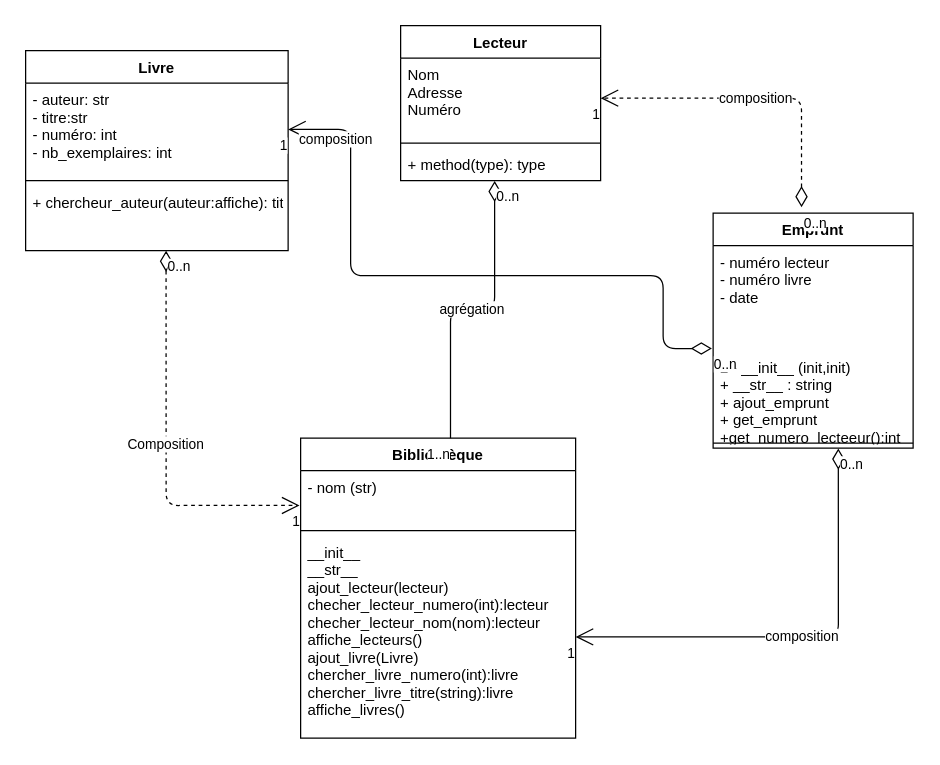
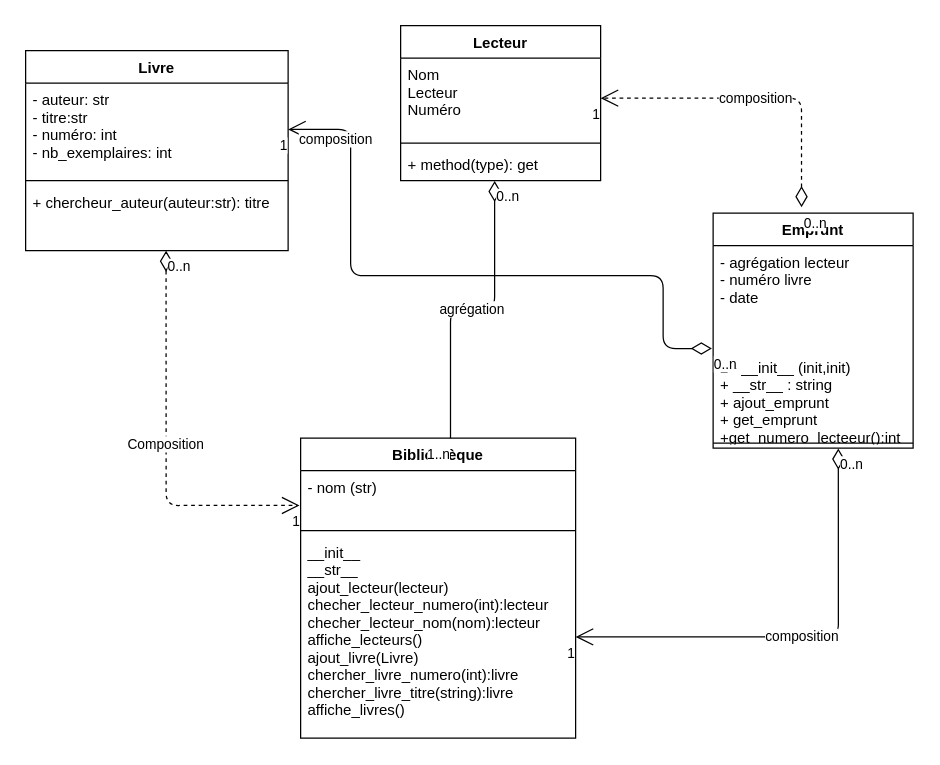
(420, 75) -> (420, 75)
(486, 165) -> (481, 165)
(193, 203) -> (178, 203)
(781, 263) -> (796, 263)
